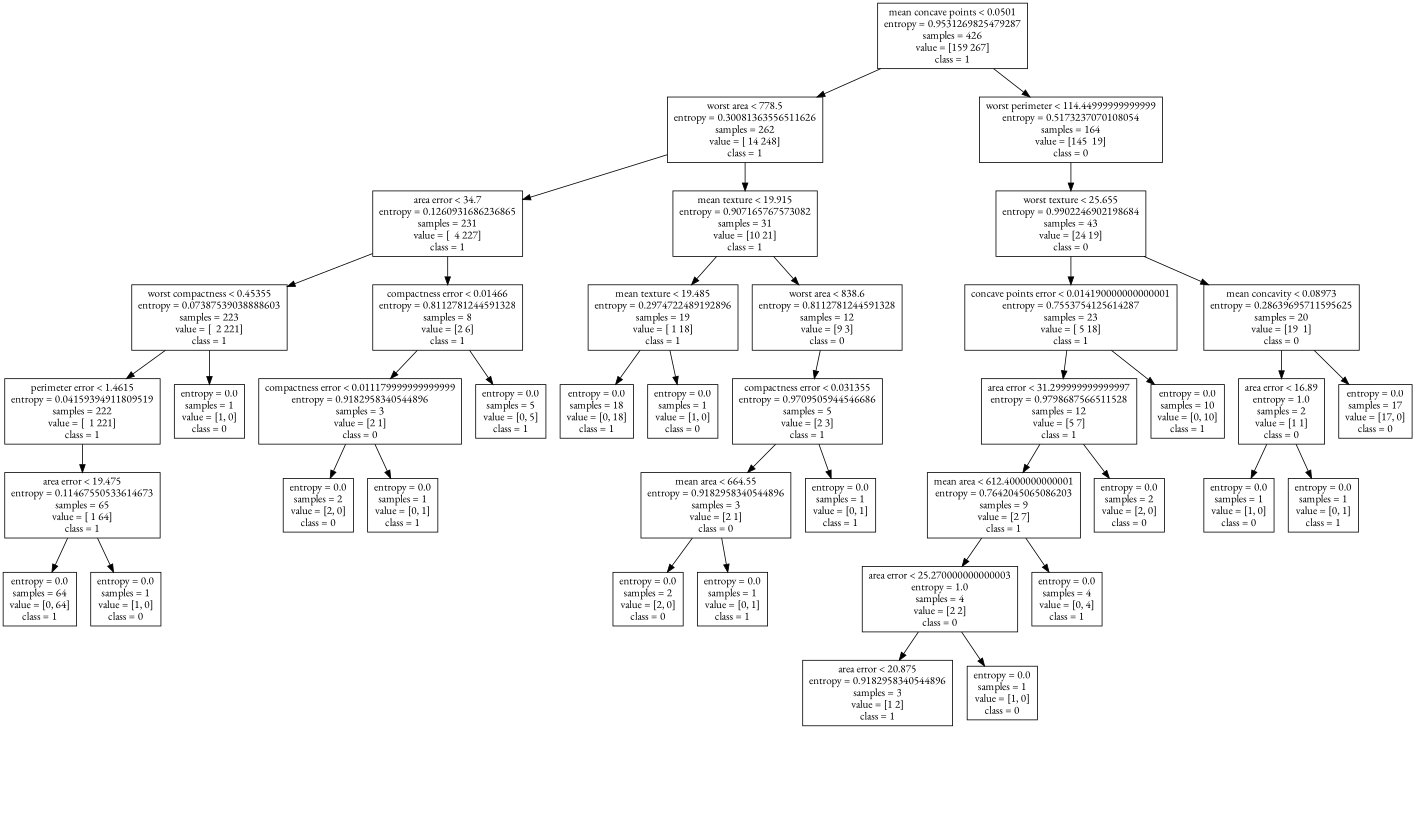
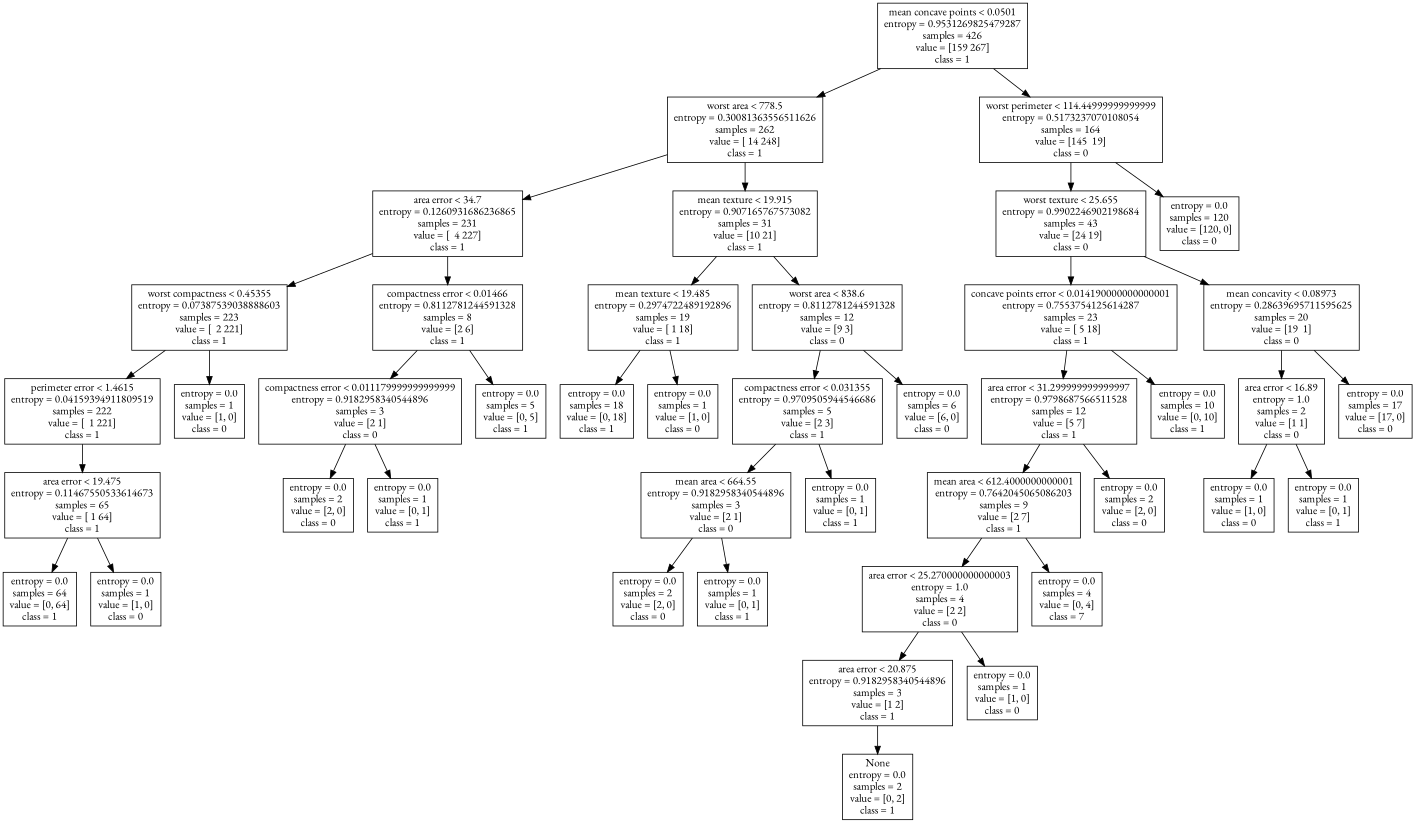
none -> (1200, 224)
none -> (932, 411)
(1067, 599) -> (1067, 599)
none -> (878, 787)
